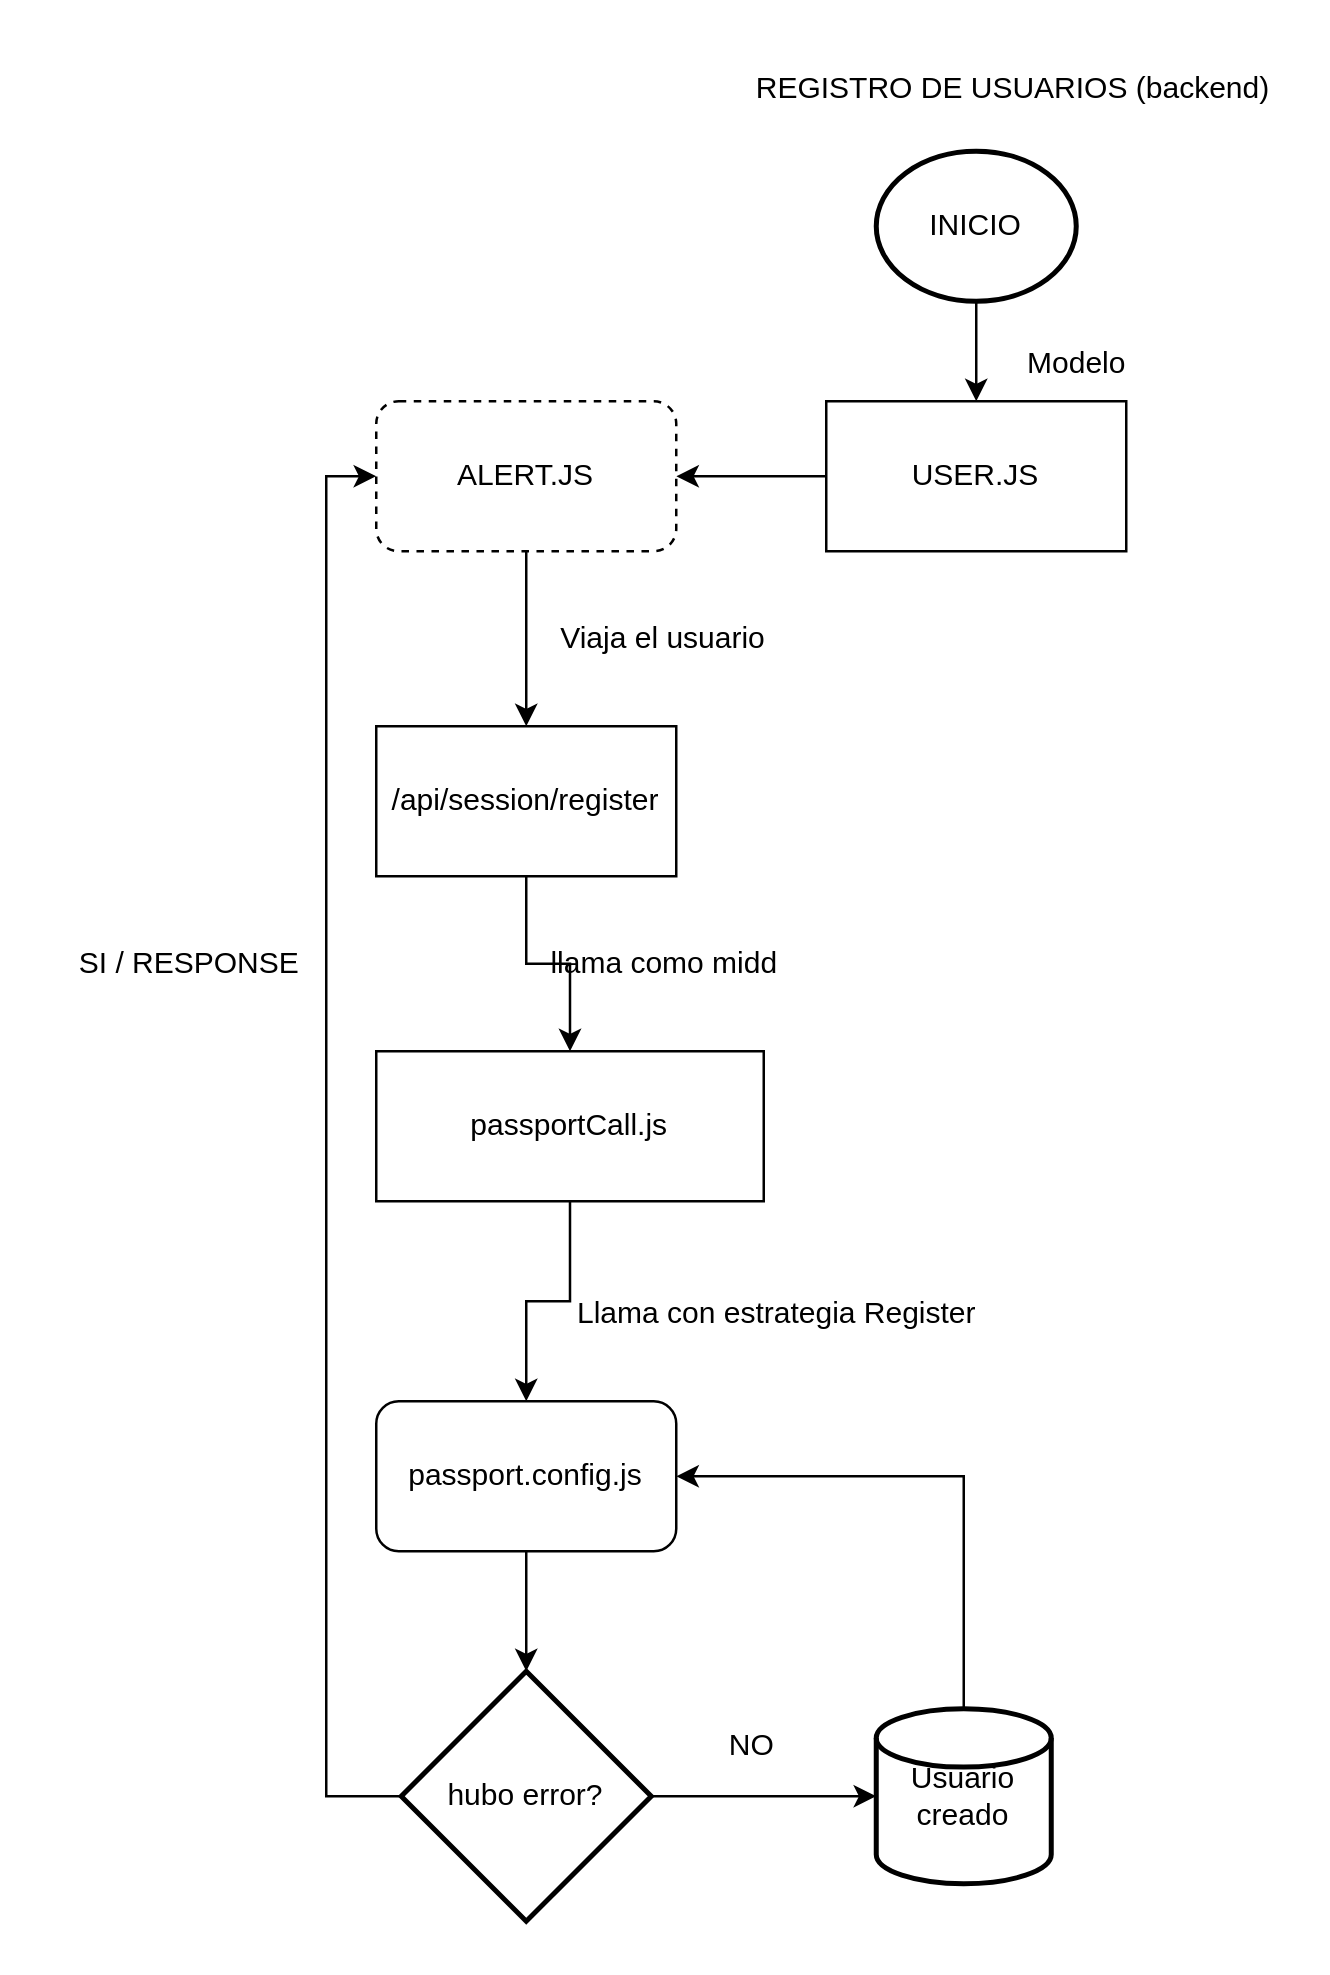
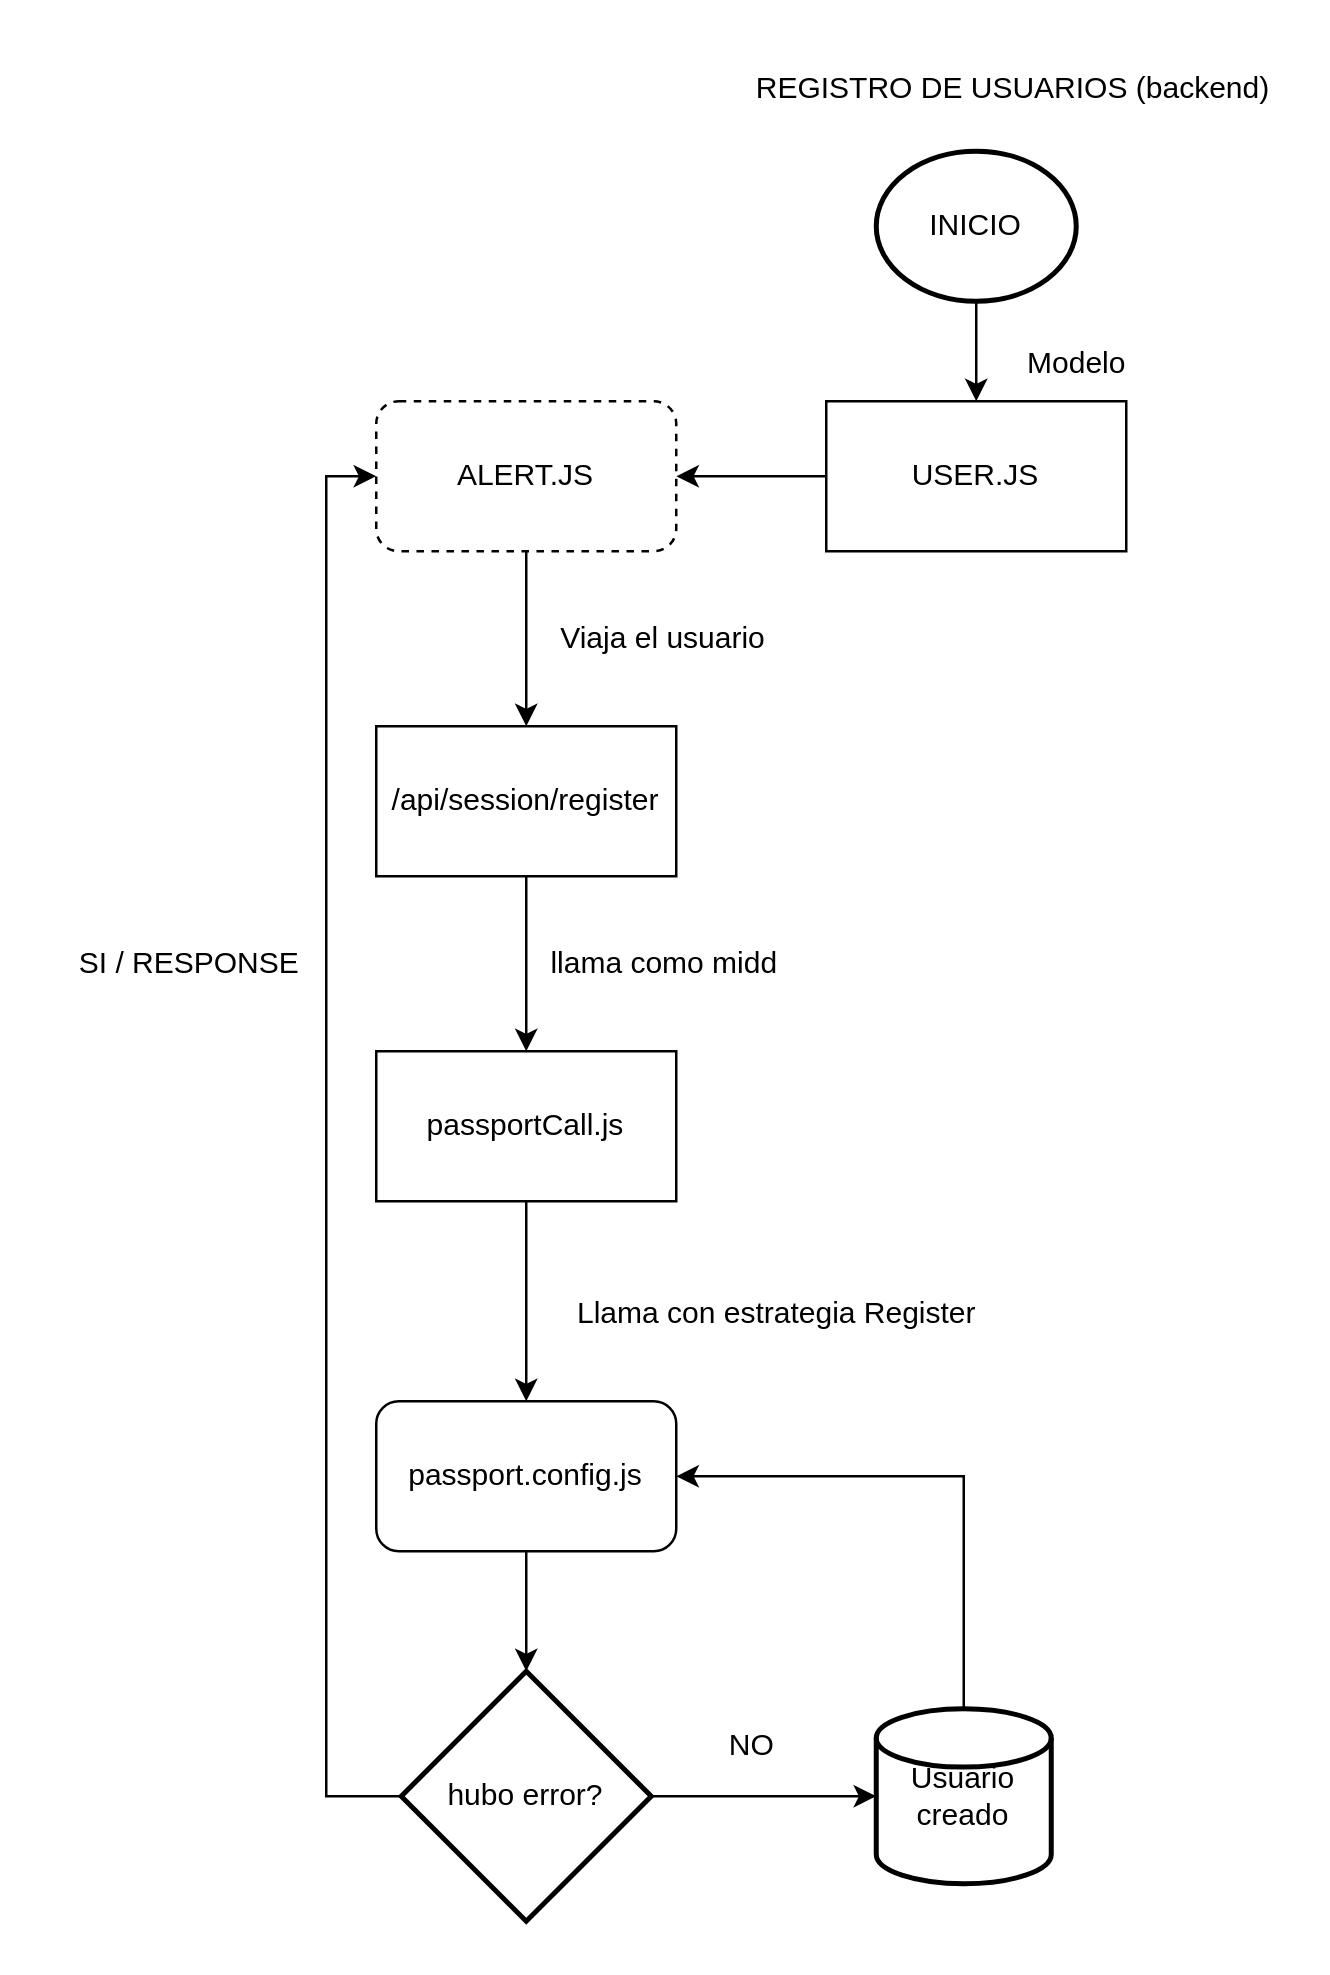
(570, 1126) -> (526, 1126)
